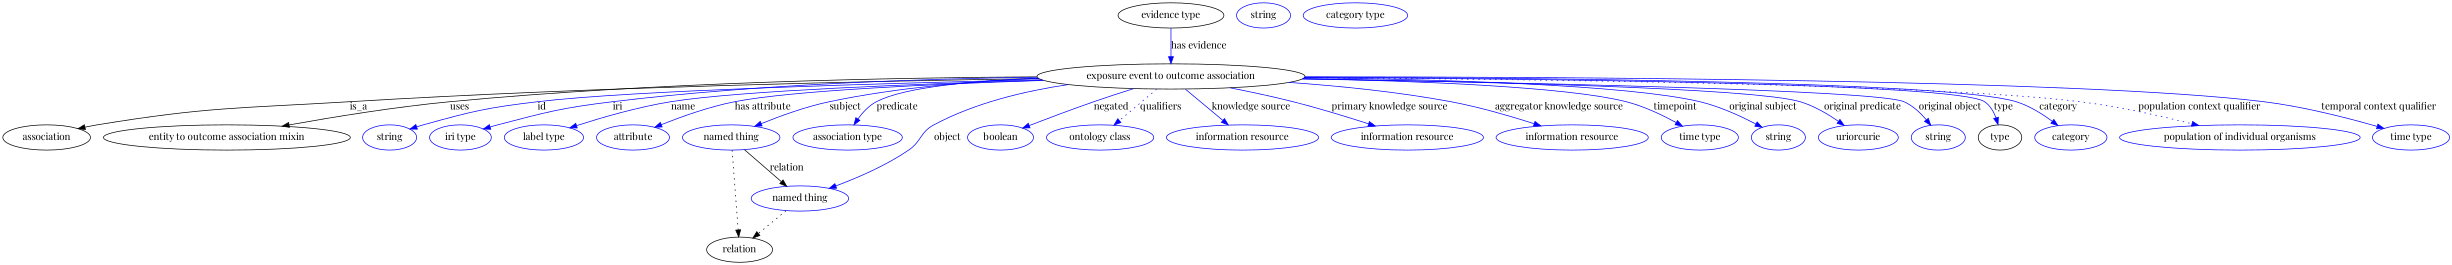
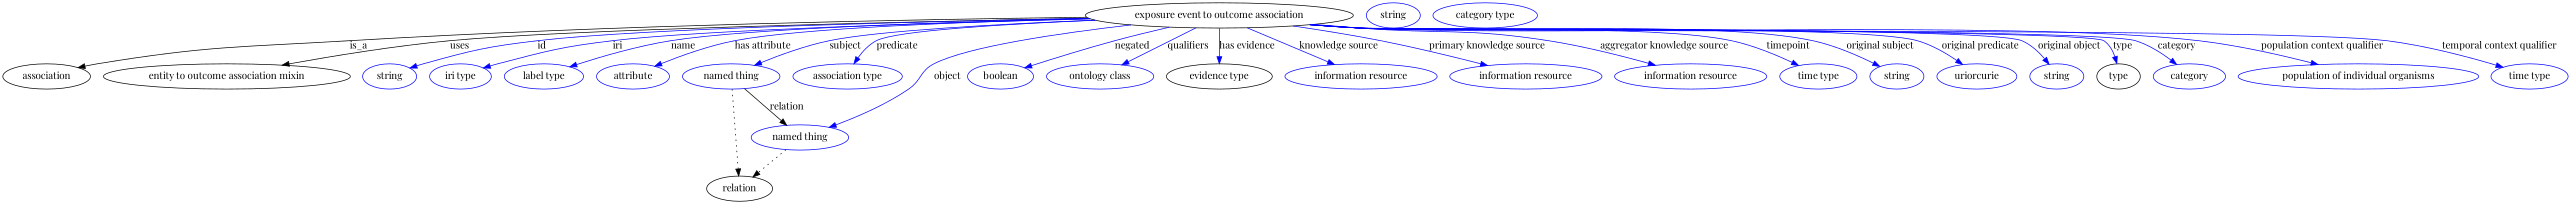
(1171, 42) -> (1219, 42)
(1749, 84) -> (1812, 30)
(1138, 105) -> (1162, 45)
